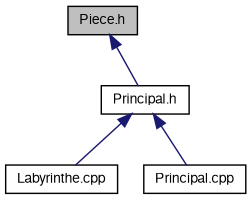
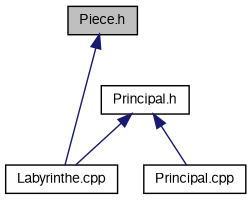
(127, 67) -> (80, 107)
